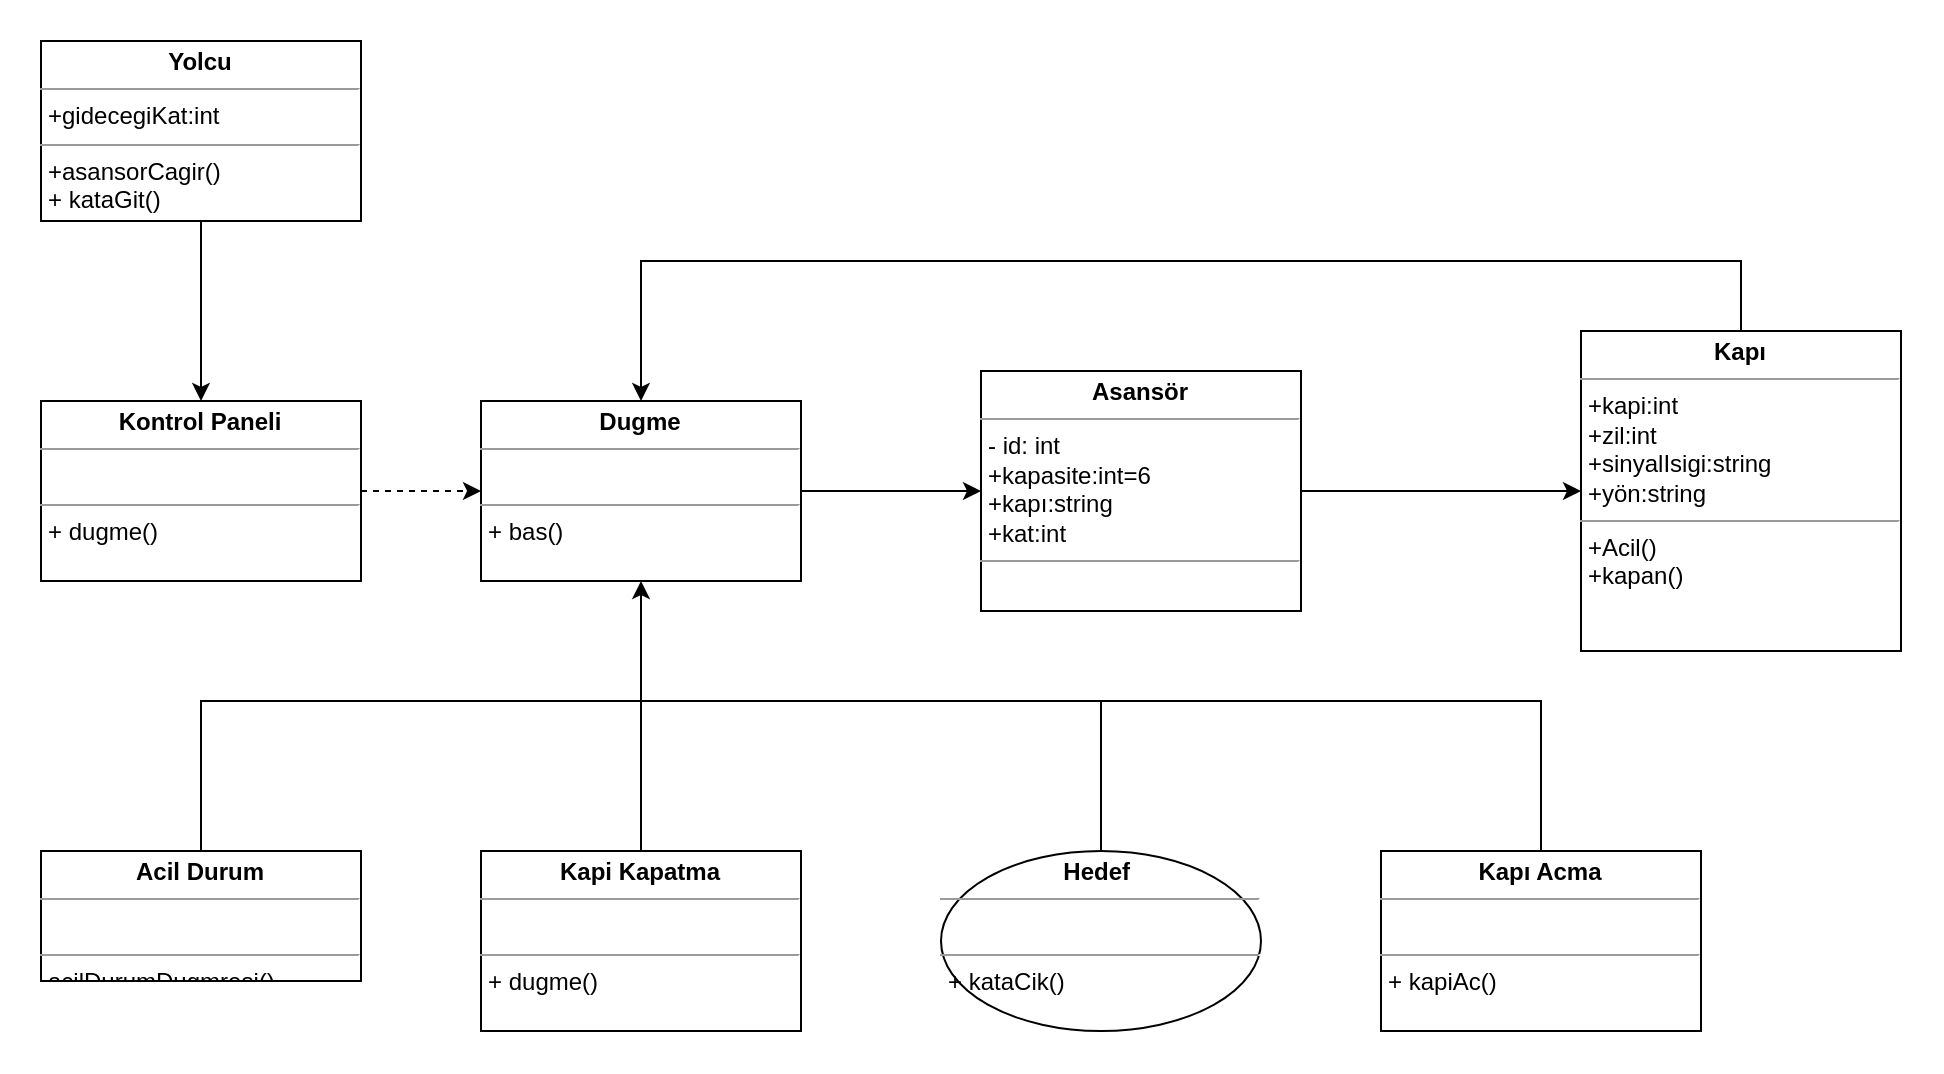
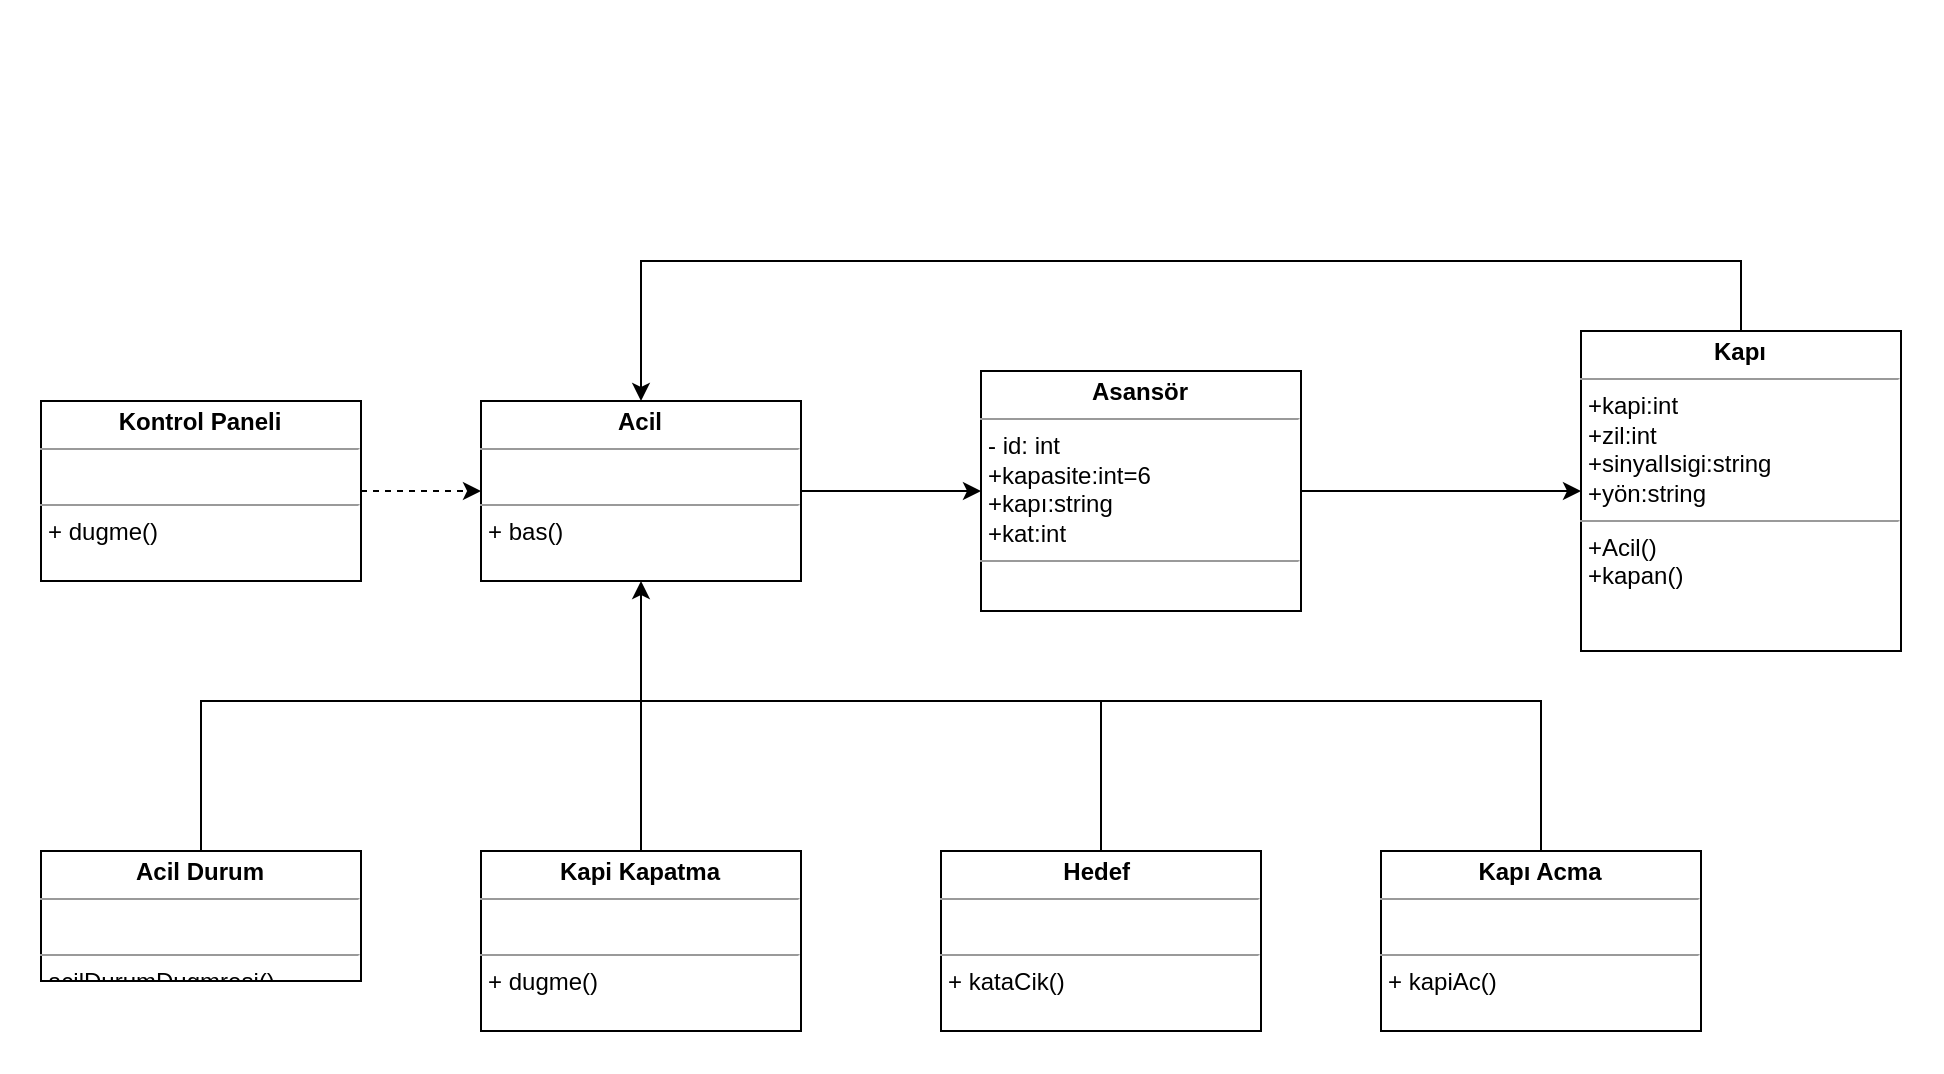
(201, 131) -> none
(201, 304) -> none
(525, 430) -> (525, 430)
(1101, 941) -> (1101, 941)
